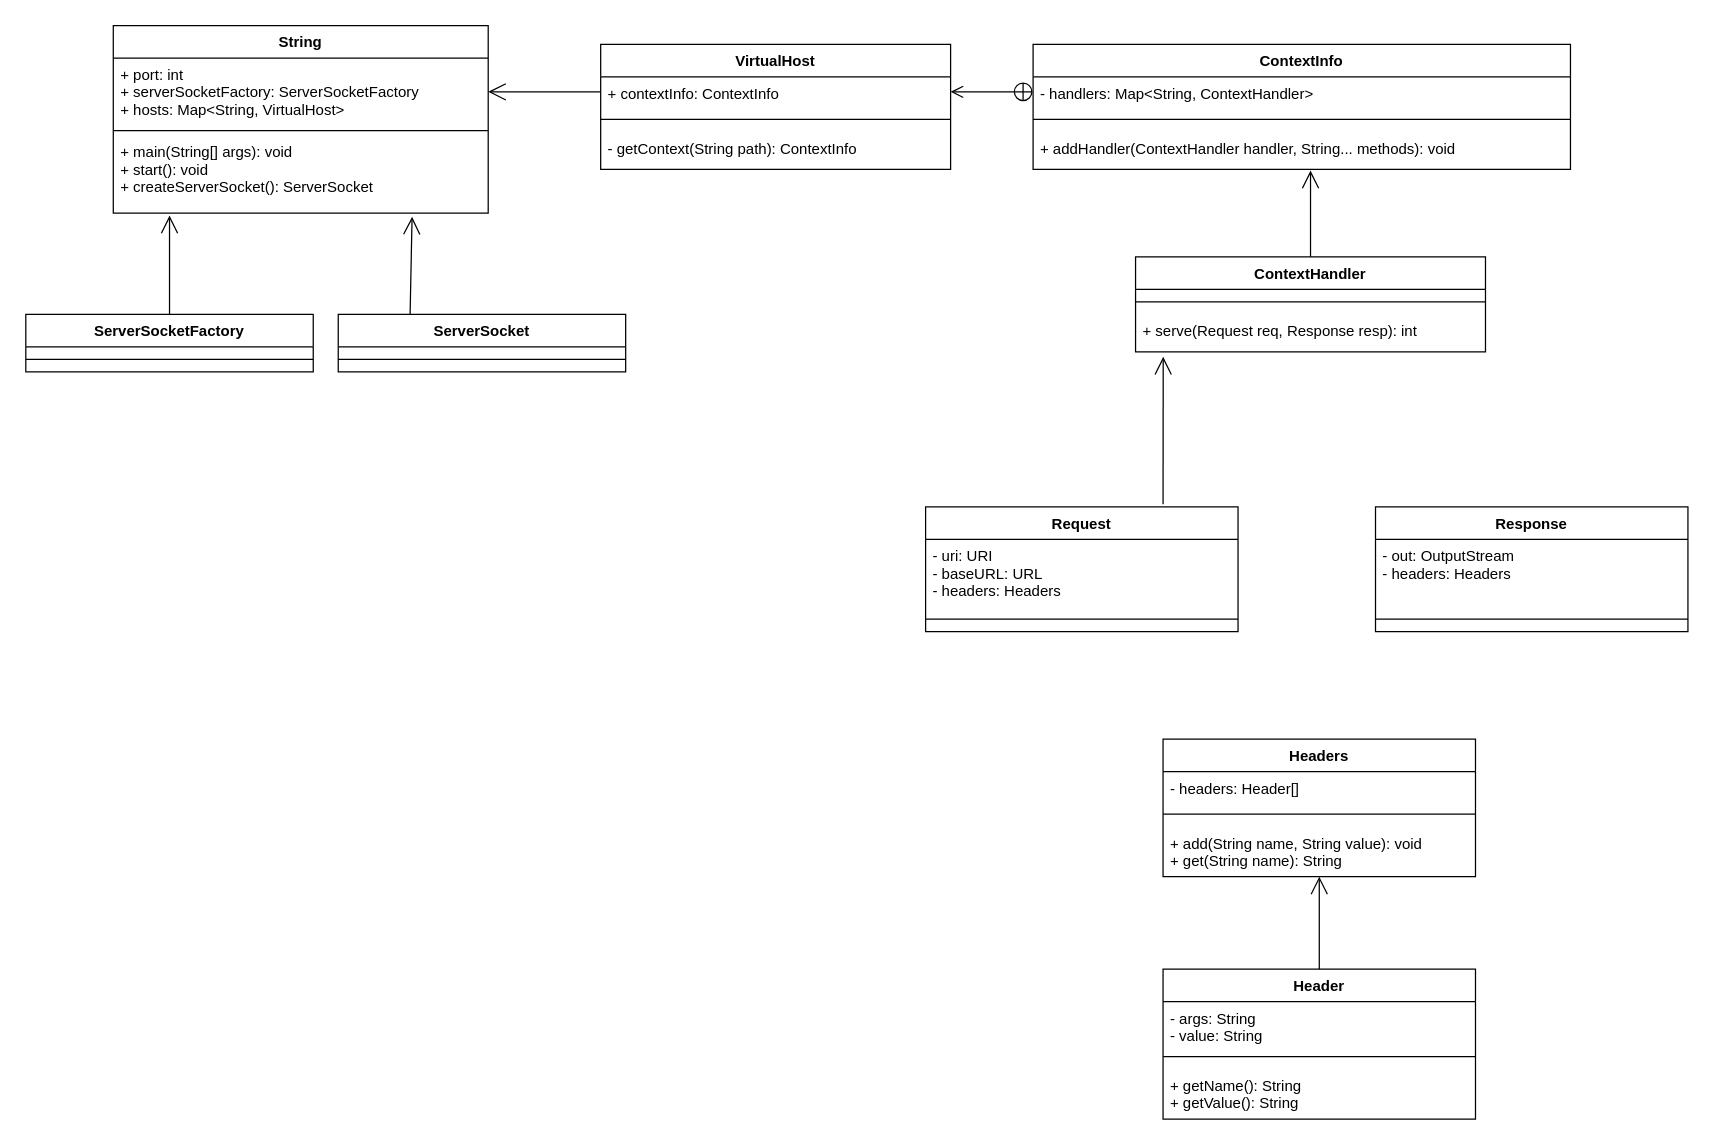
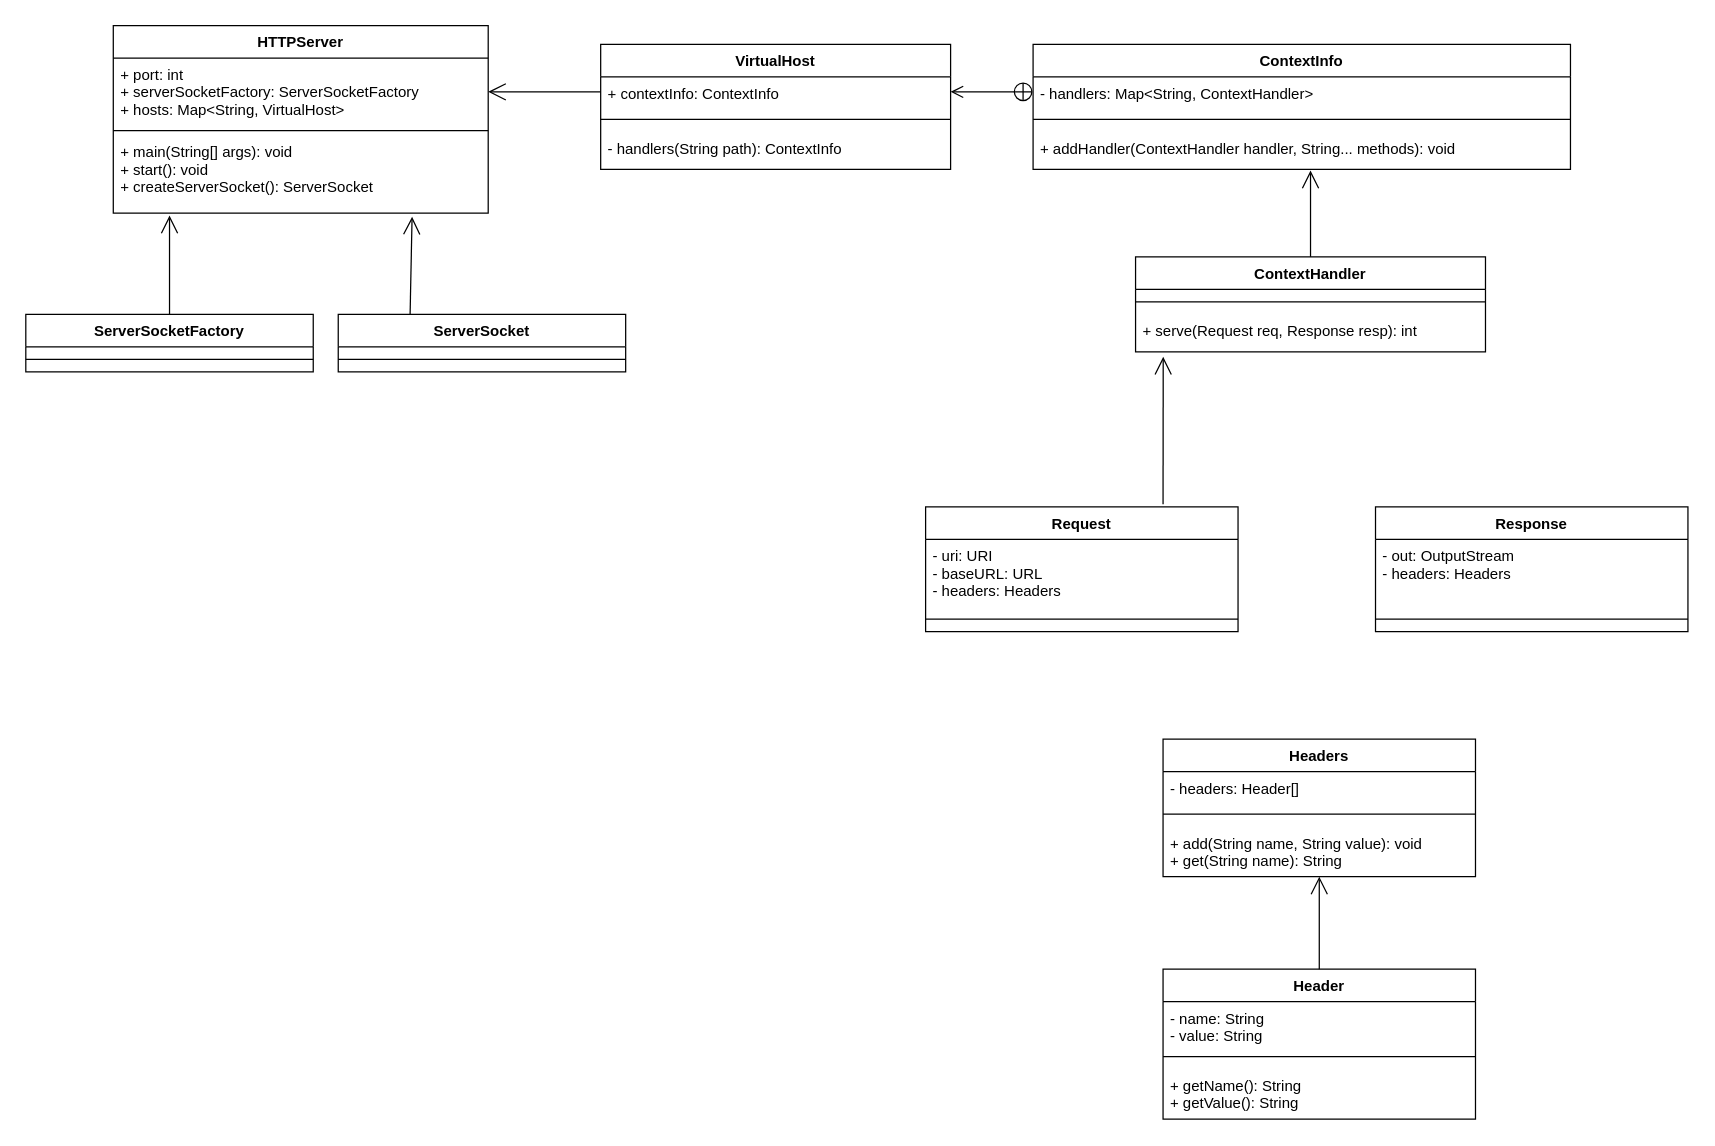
(300, 43) -> (300, 43)
(759, 149) -> (749, 149)
(1223, 1019) -> (1223, 1019)
